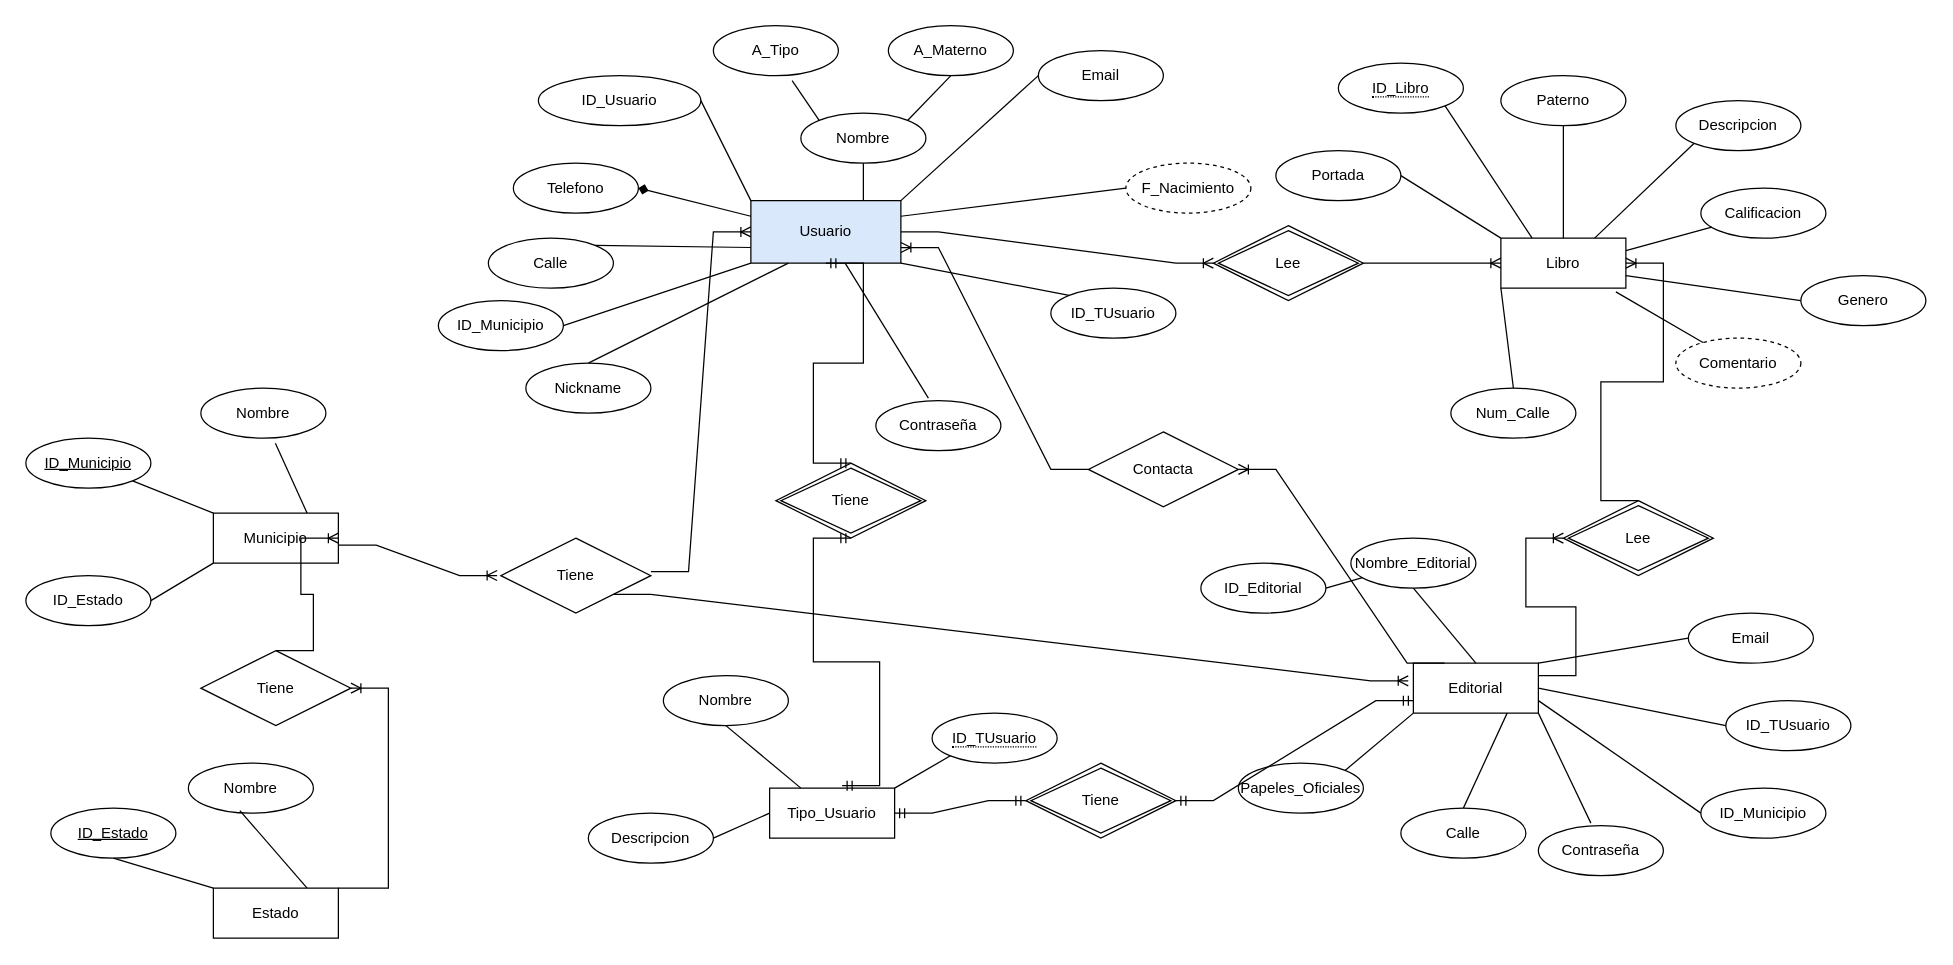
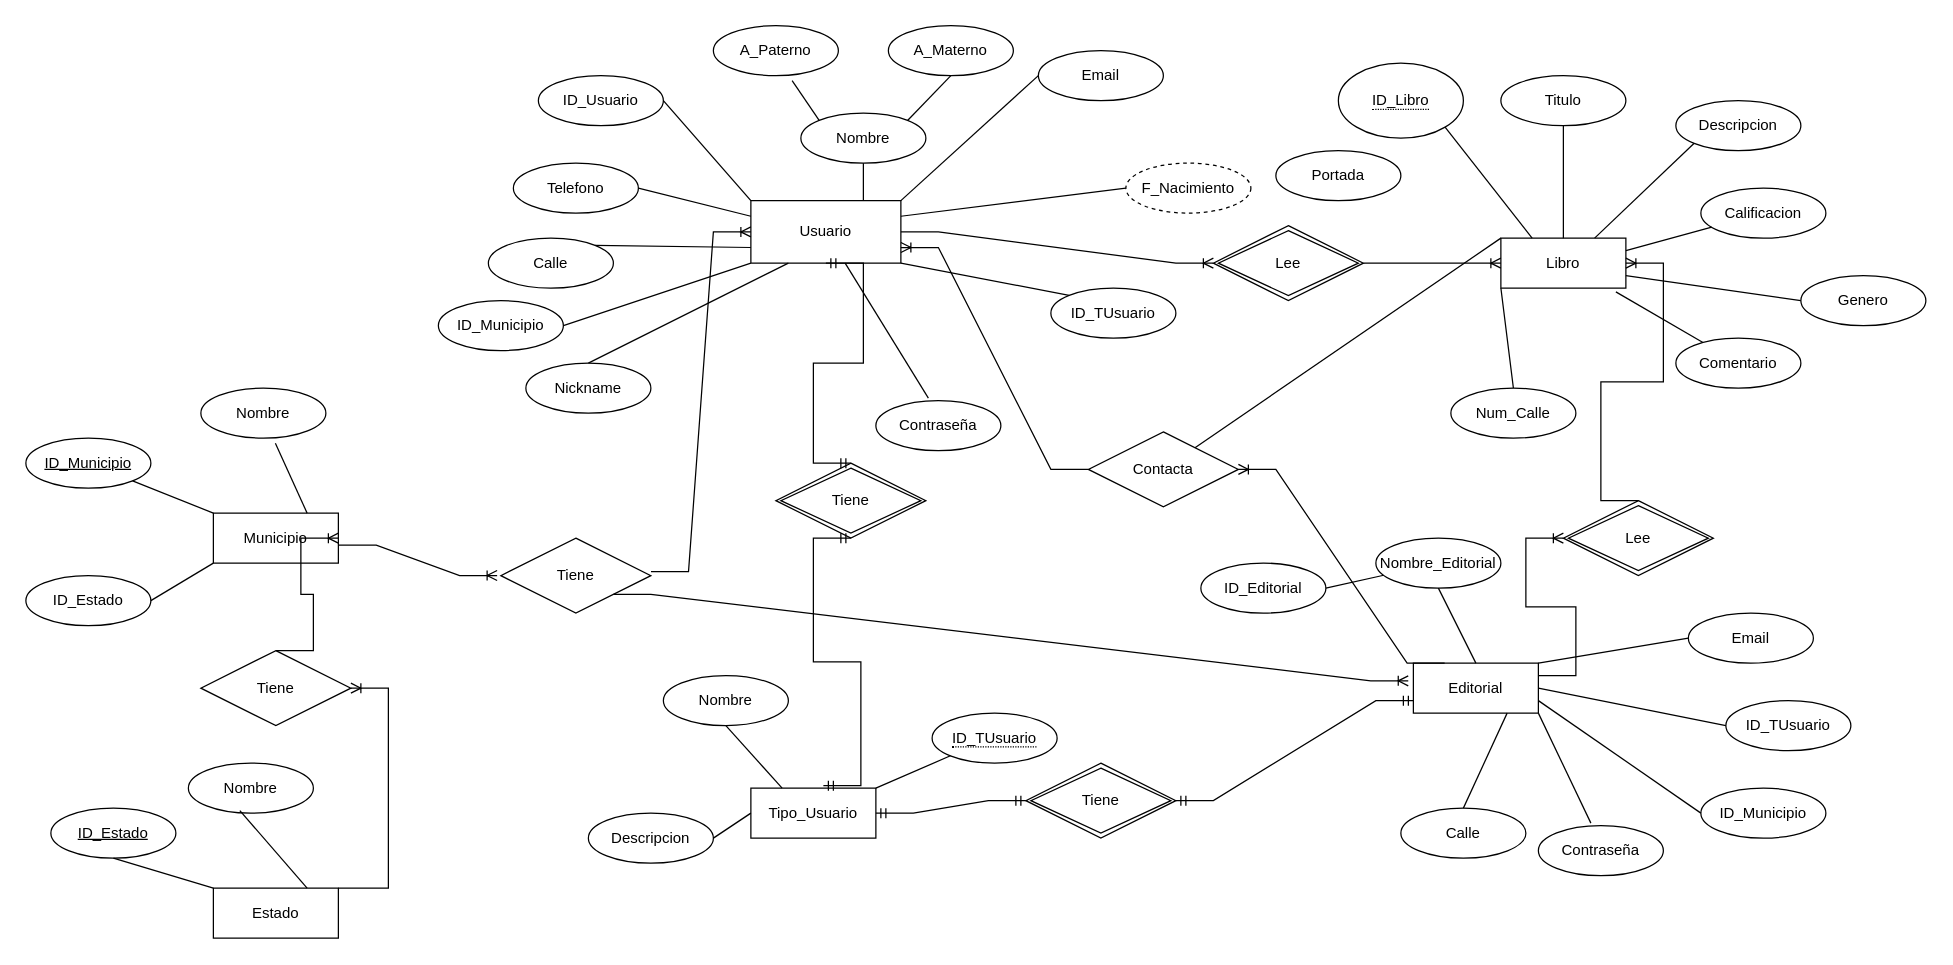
(776, 51) -> (776, 51)
(1401, 88) -> (1401, 101)
(619, 101) -> (601, 101)
(1563, 101) -> (1563, 101)
(648, 191) -> (644, 190)
(1451, 207) -> (1328, 357)
(826, 232) -> (826, 232)
(1738, 363) -> (1738, 363)
(1413, 563) -> (1438, 563)
(1379, 742) -> none
(1301, 788) -> none
(832, 813) -> (813, 813)
